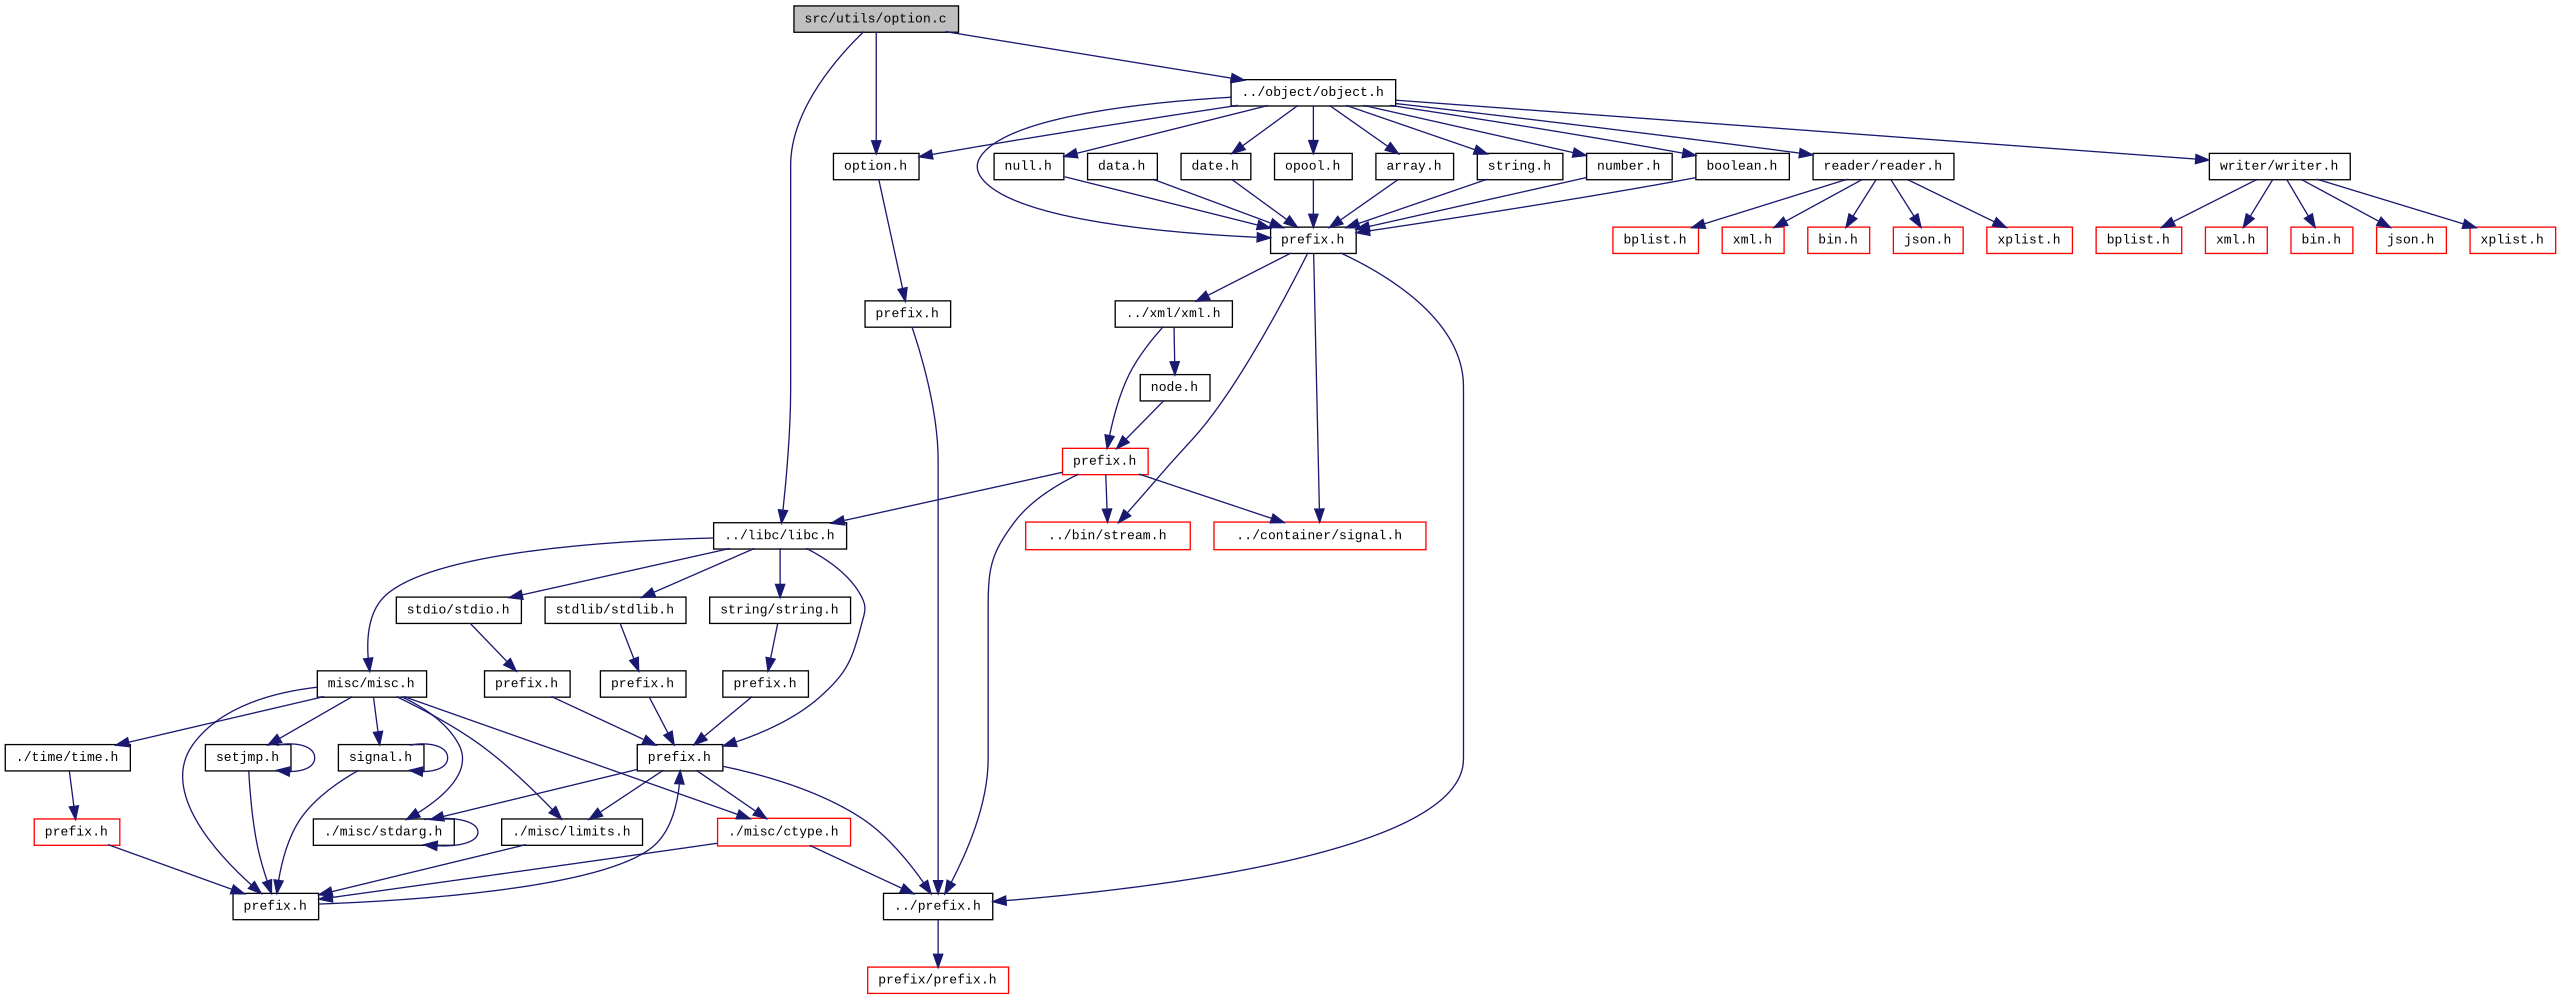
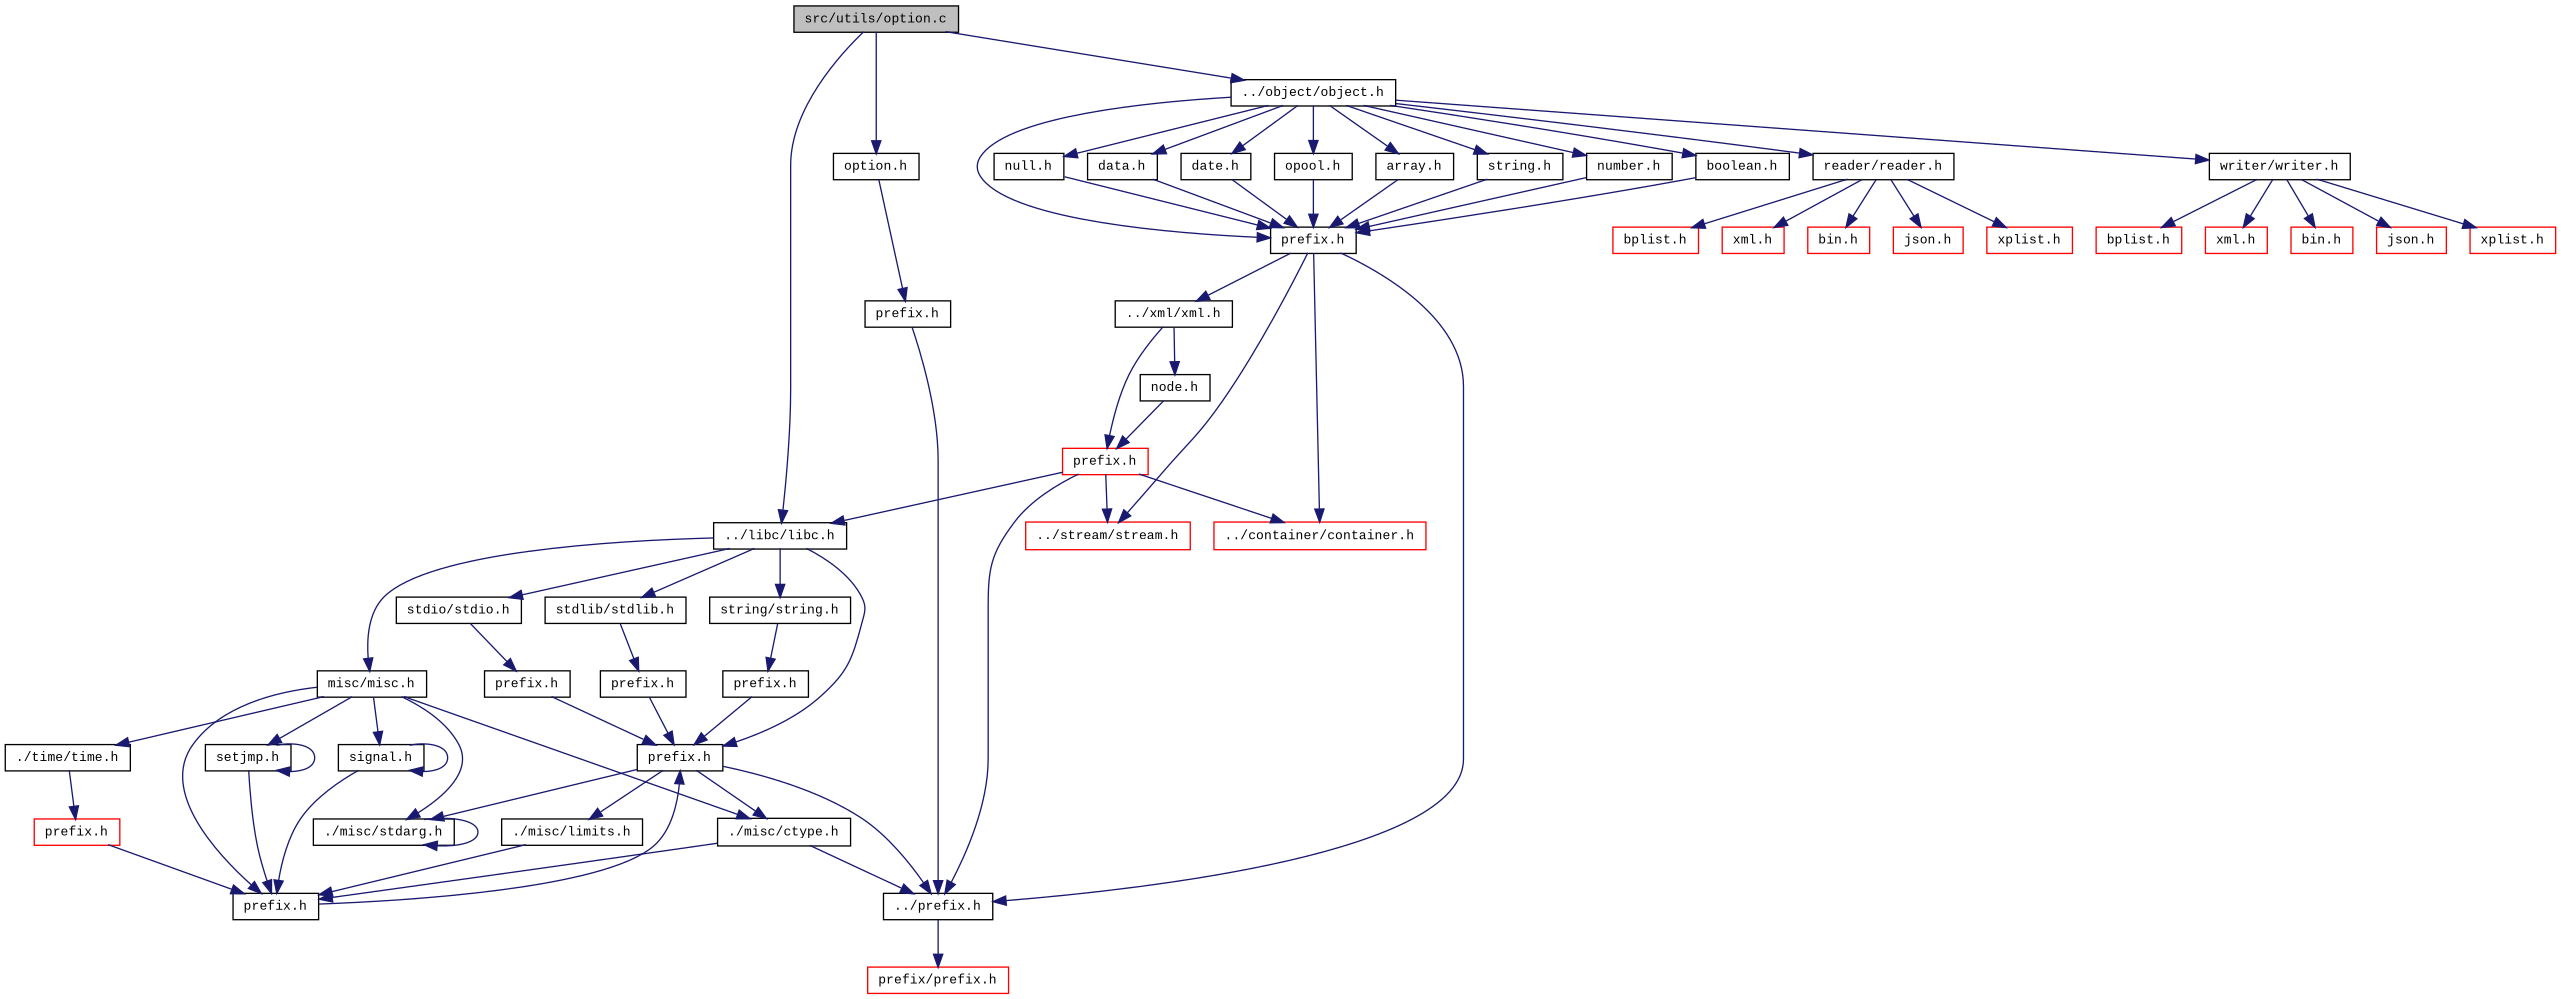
(1085, 129) -> (1224, 127)
(1108, 536) -> (1108, 536)
(1320, 536) -> (1320, 536)
(480, 745) -> none
(784, 832) -> (784, 832)
